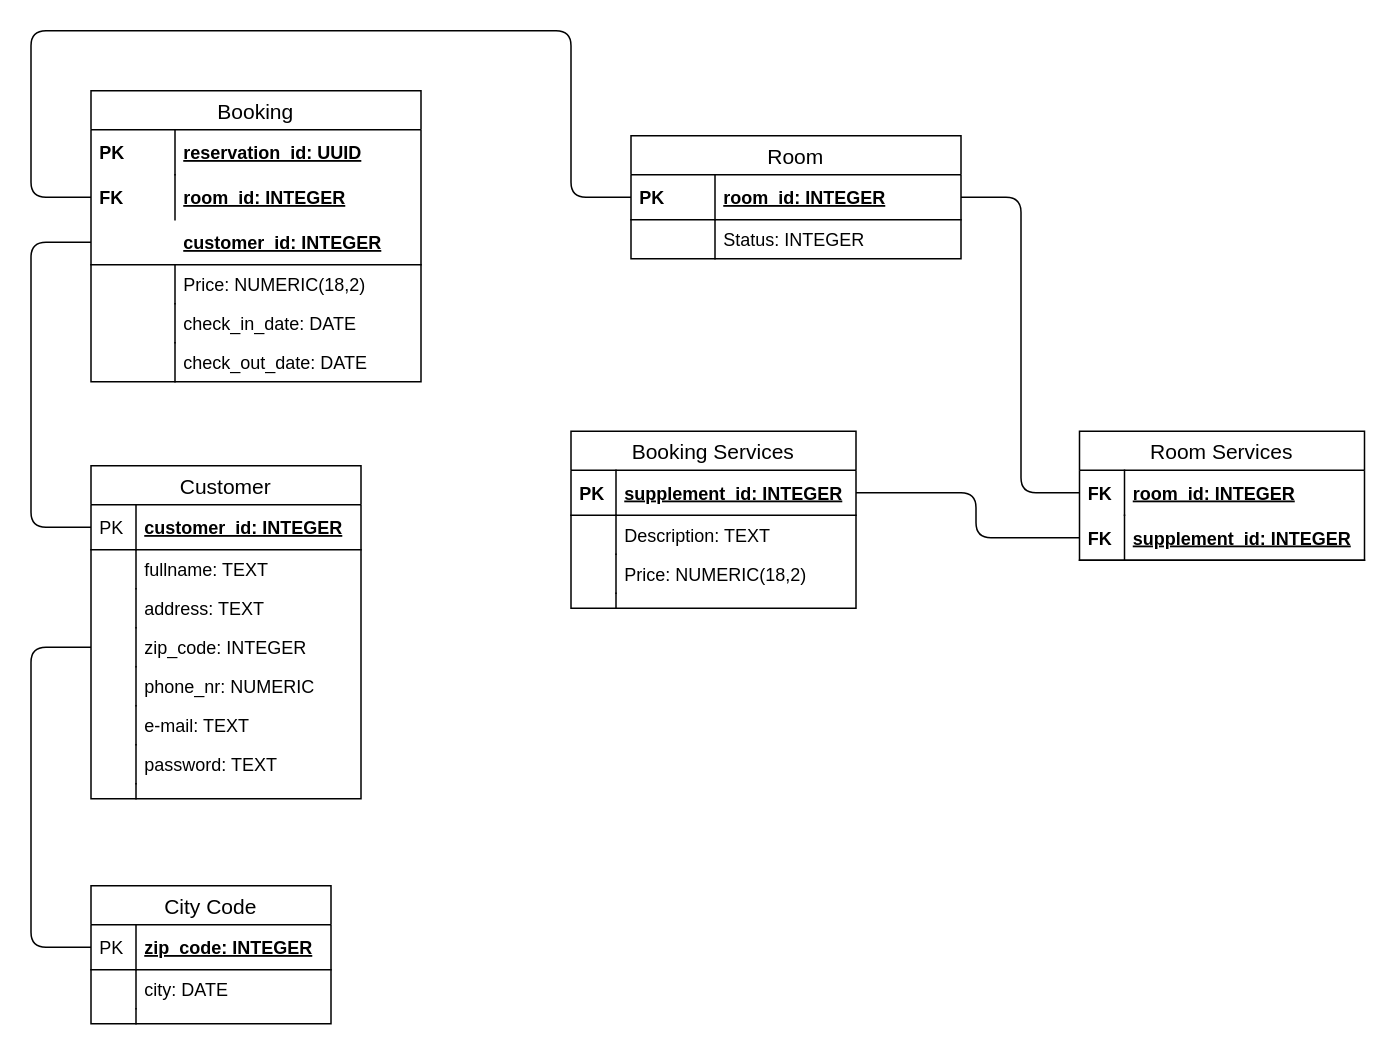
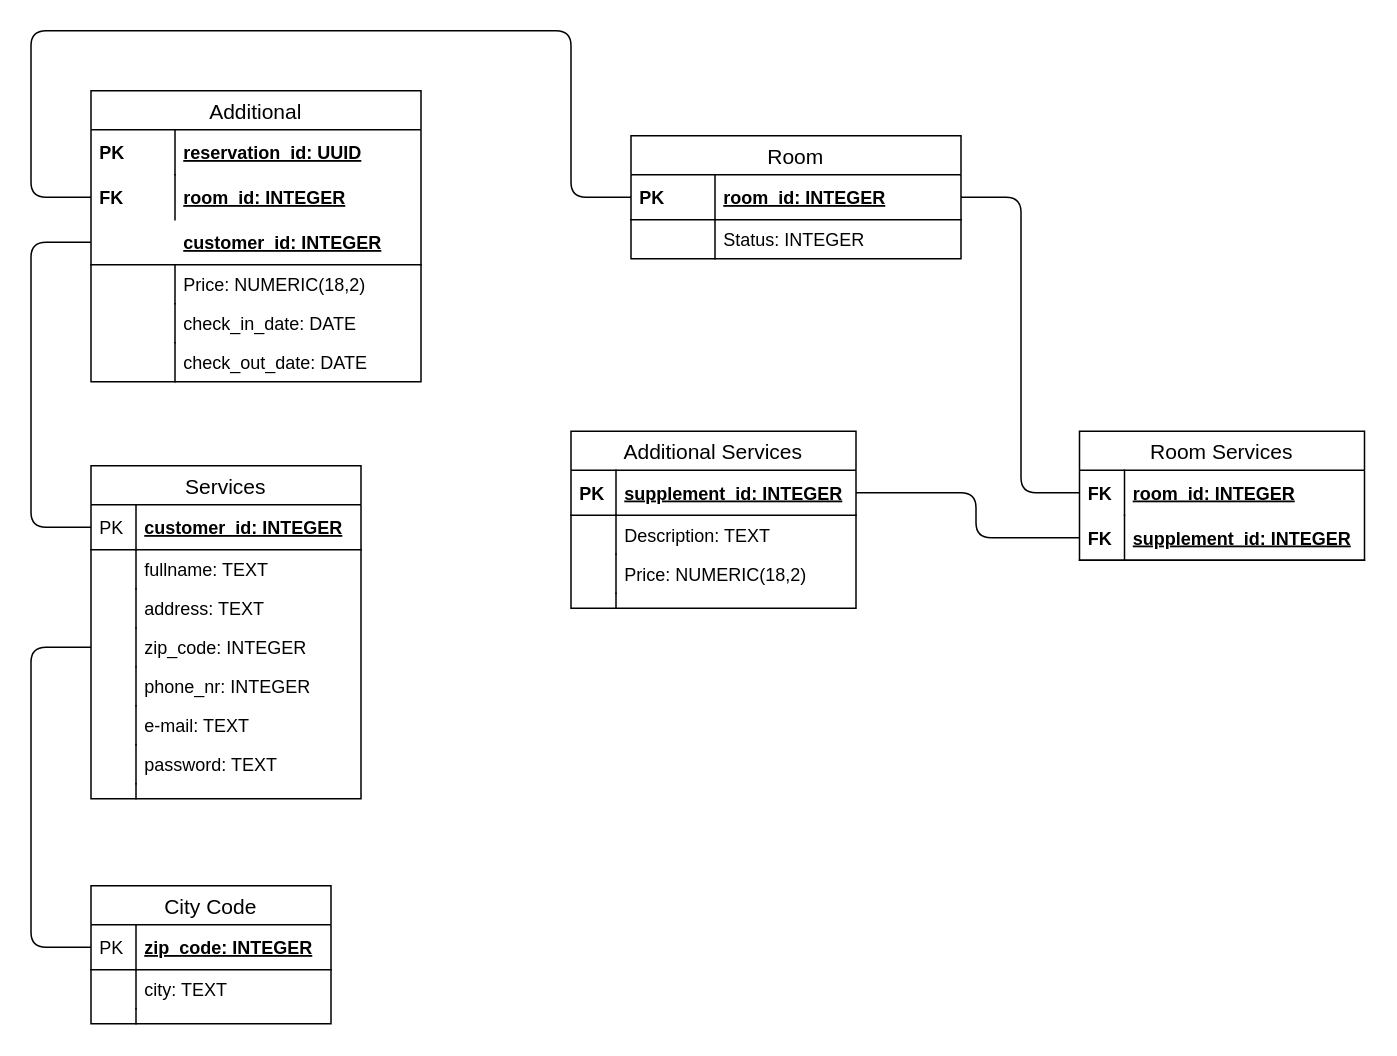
(255, 112) -> (255, 112)
(713, 452) -> (713, 452)
(225, 487) -> (225, 487)
(225, 687) -> (225, 687)
(187, 990) -> (187, 990)
